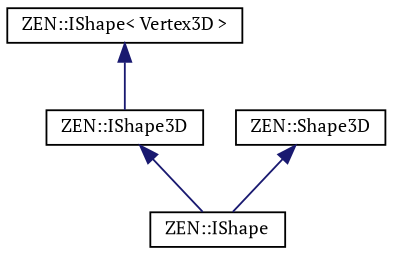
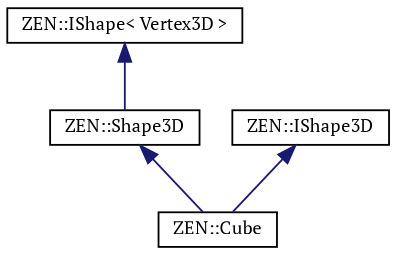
(125, 86) -> (125, 86)
(218, 230) -> (218, 230)
